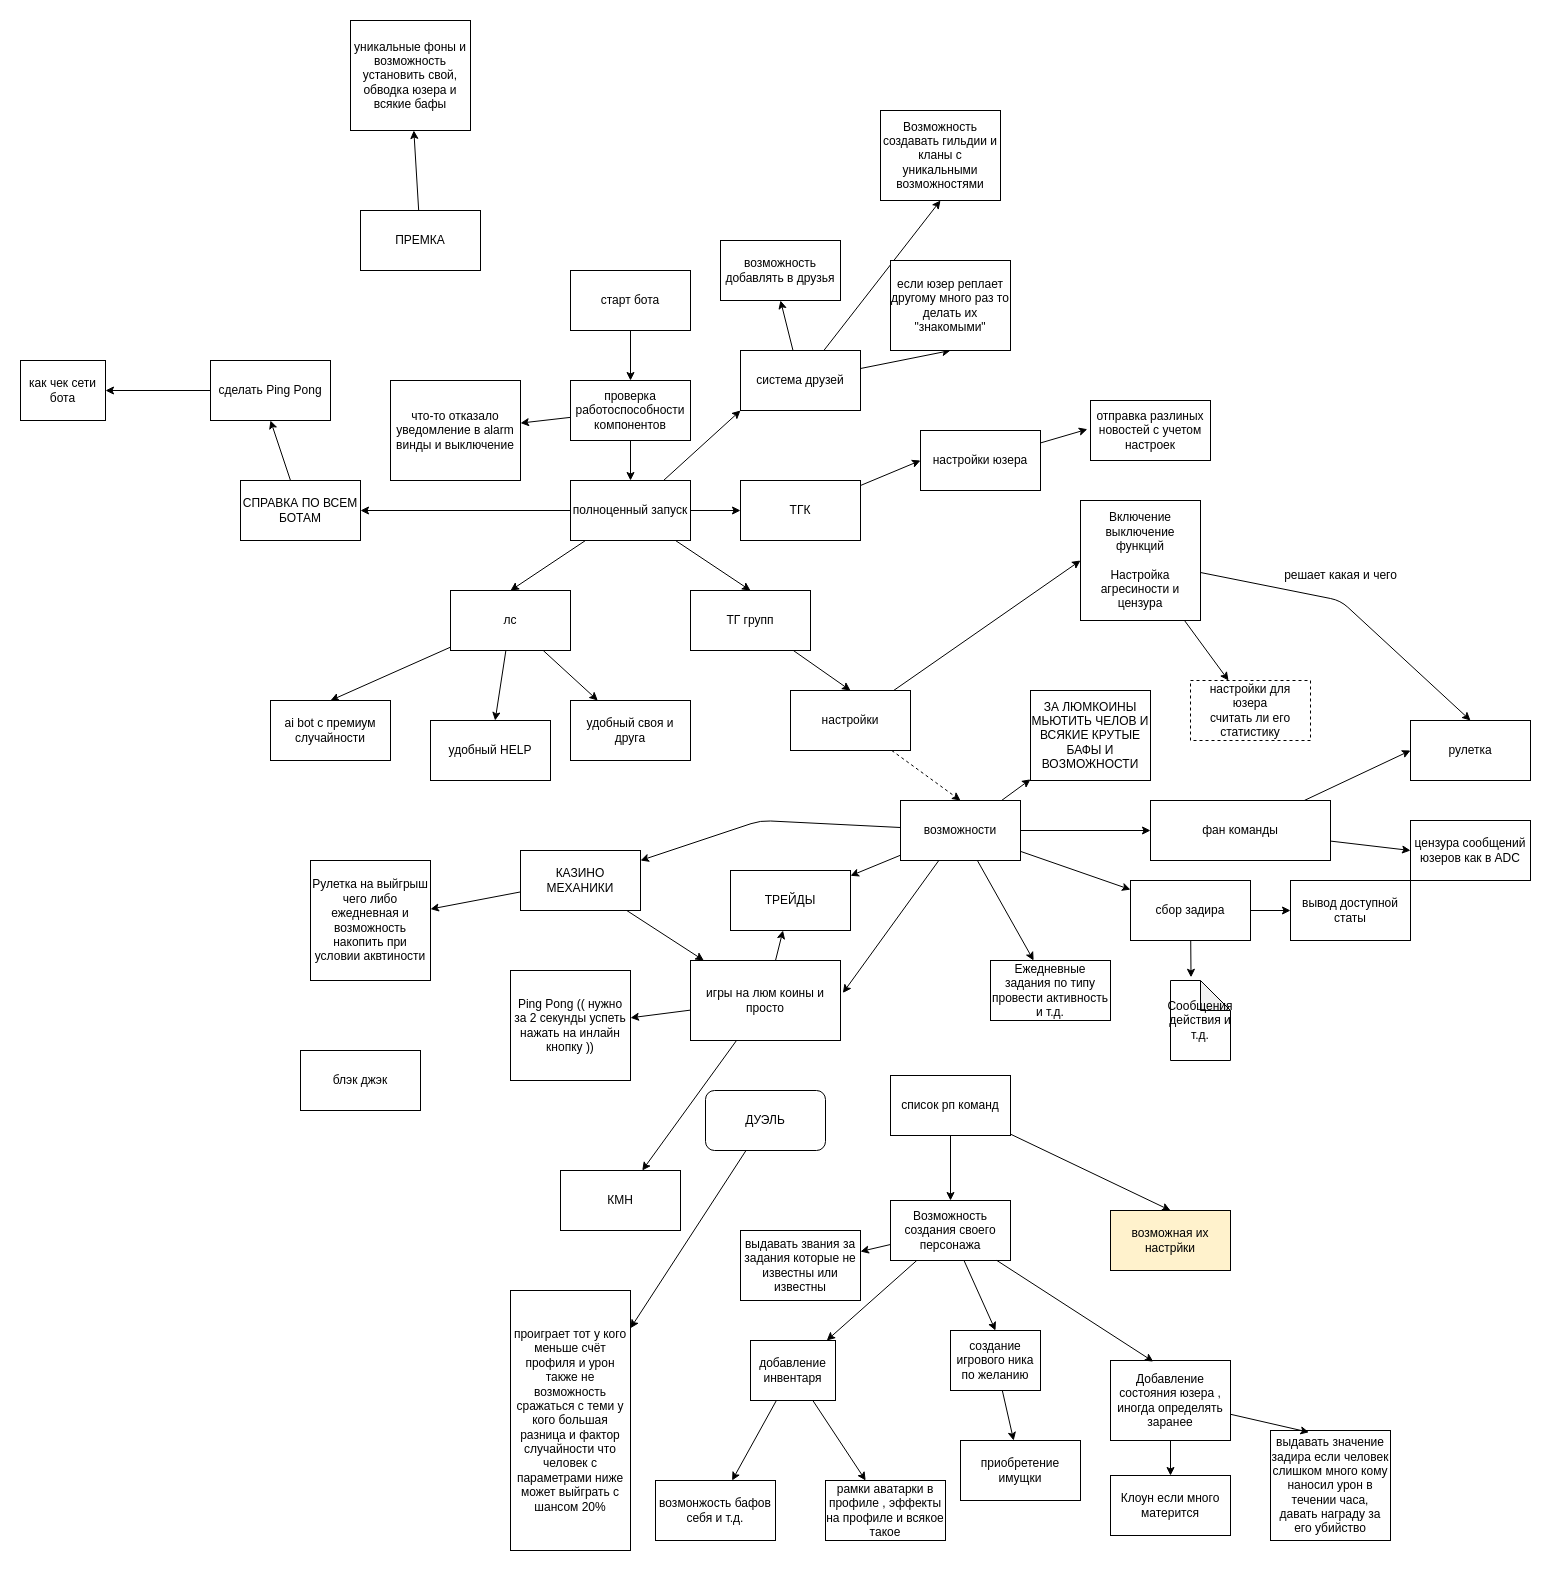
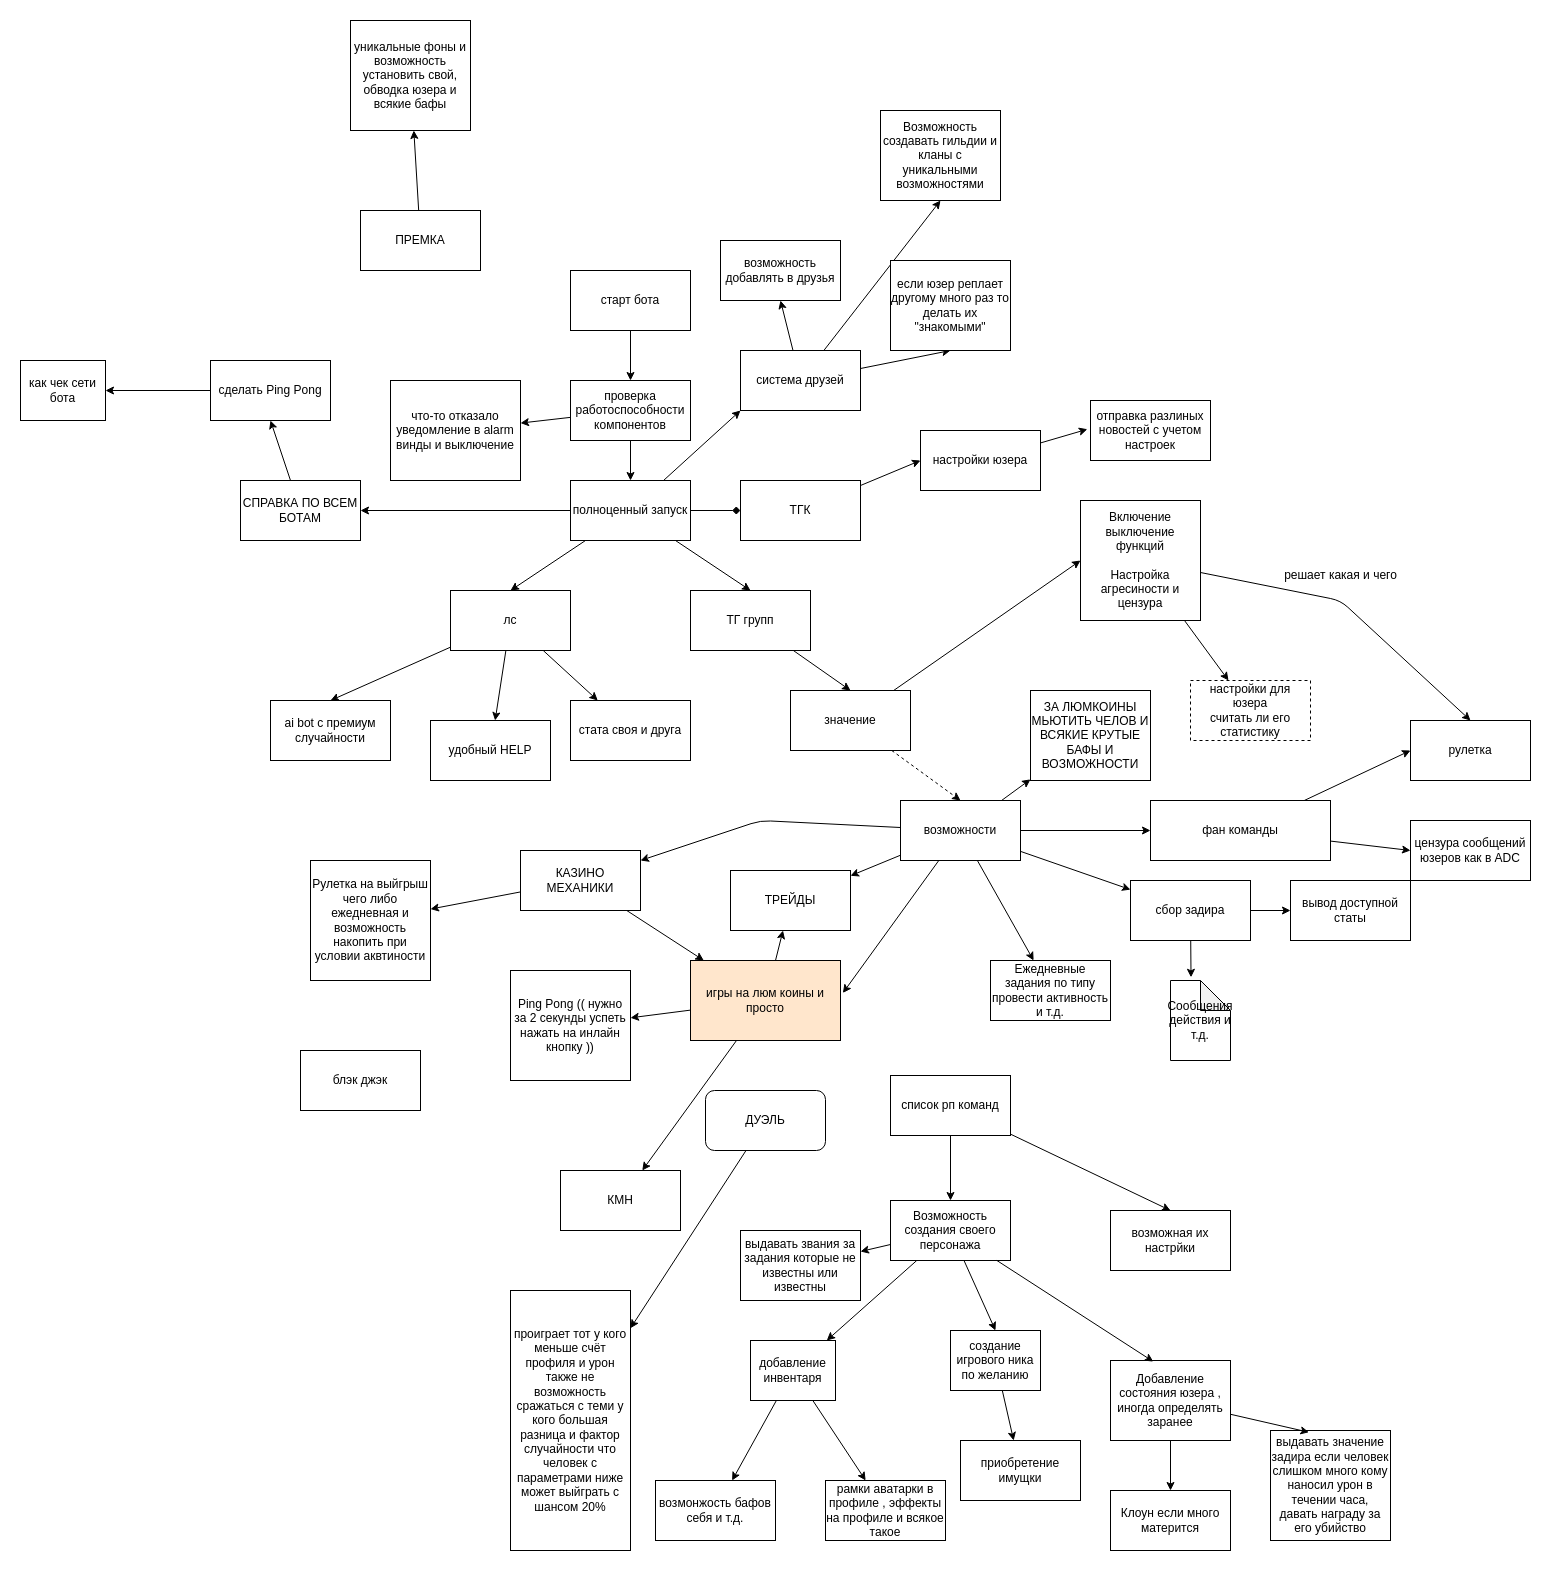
(732, 511) -> (732, 511)
(851, 721) -> (851, 721)
(631, 731) -> (631, 731)
(766, 1001) -> (766, 1001)
(1171, 1241) -> (1171, 1241)
(1171, 1506) -> (1171, 1521)
